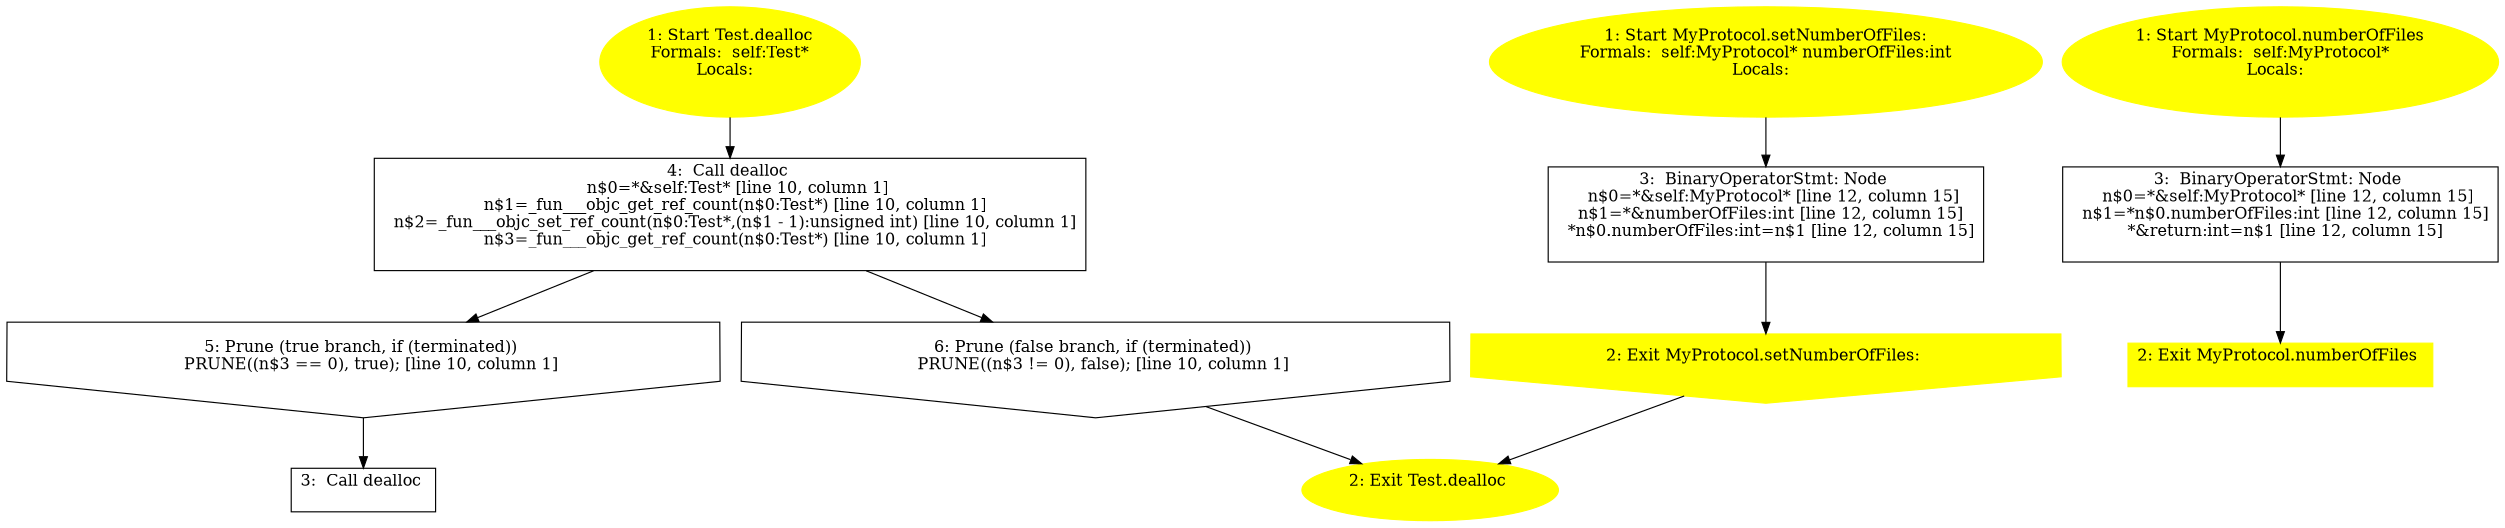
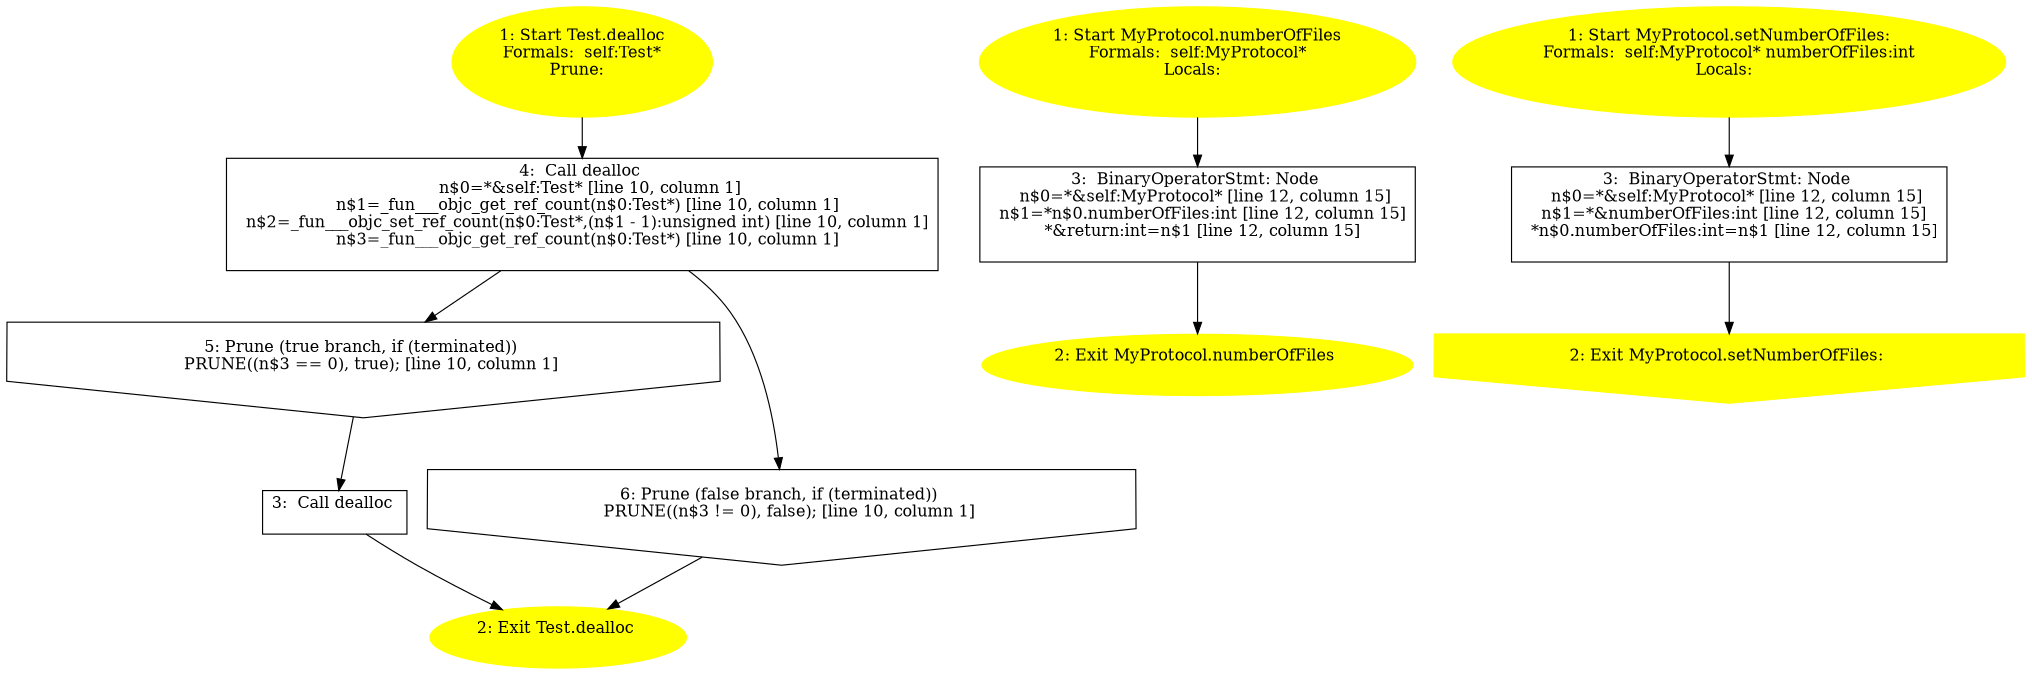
(730, 62) -> (582, 62)
(2280, 365) -> (1198, 365)
(1597, 428) -> (428, 571)
